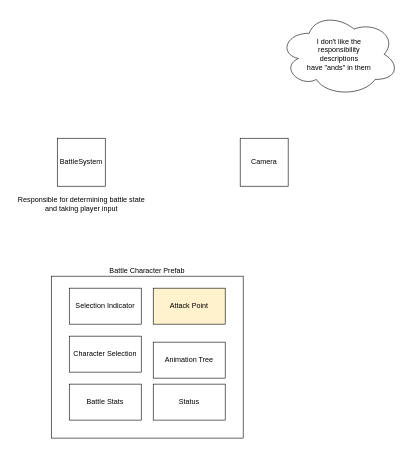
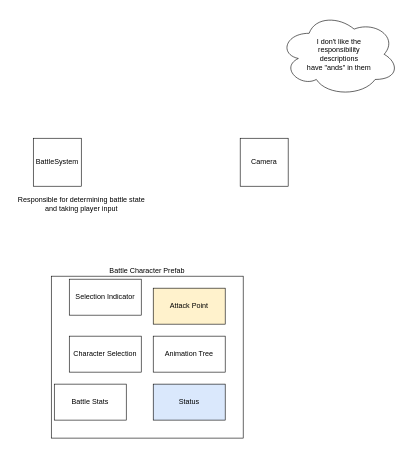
(81, 162) -> (57, 162)
(105, 306) -> (105, 297)
(189, 360) -> (189, 354)
(105, 402) -> (90, 402)
(189, 402) -> (189, 402)
